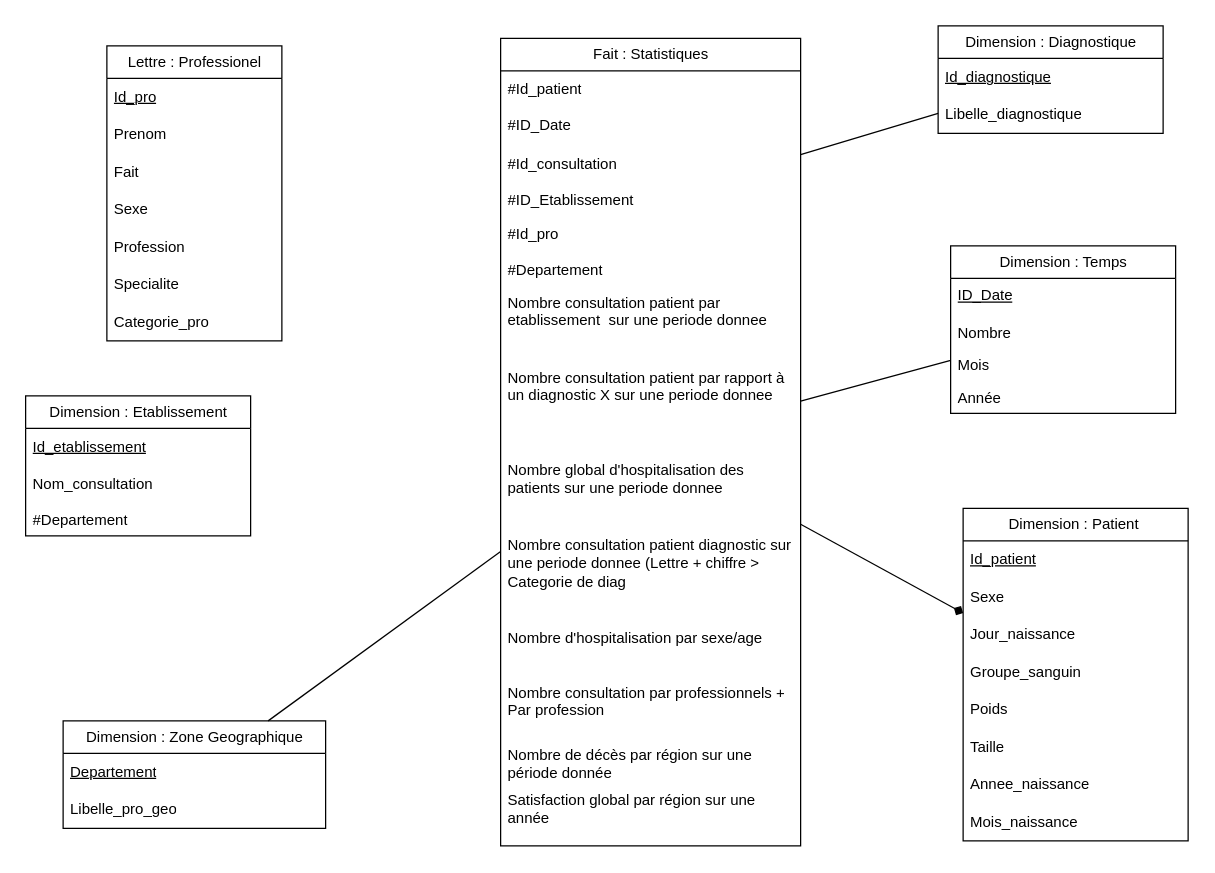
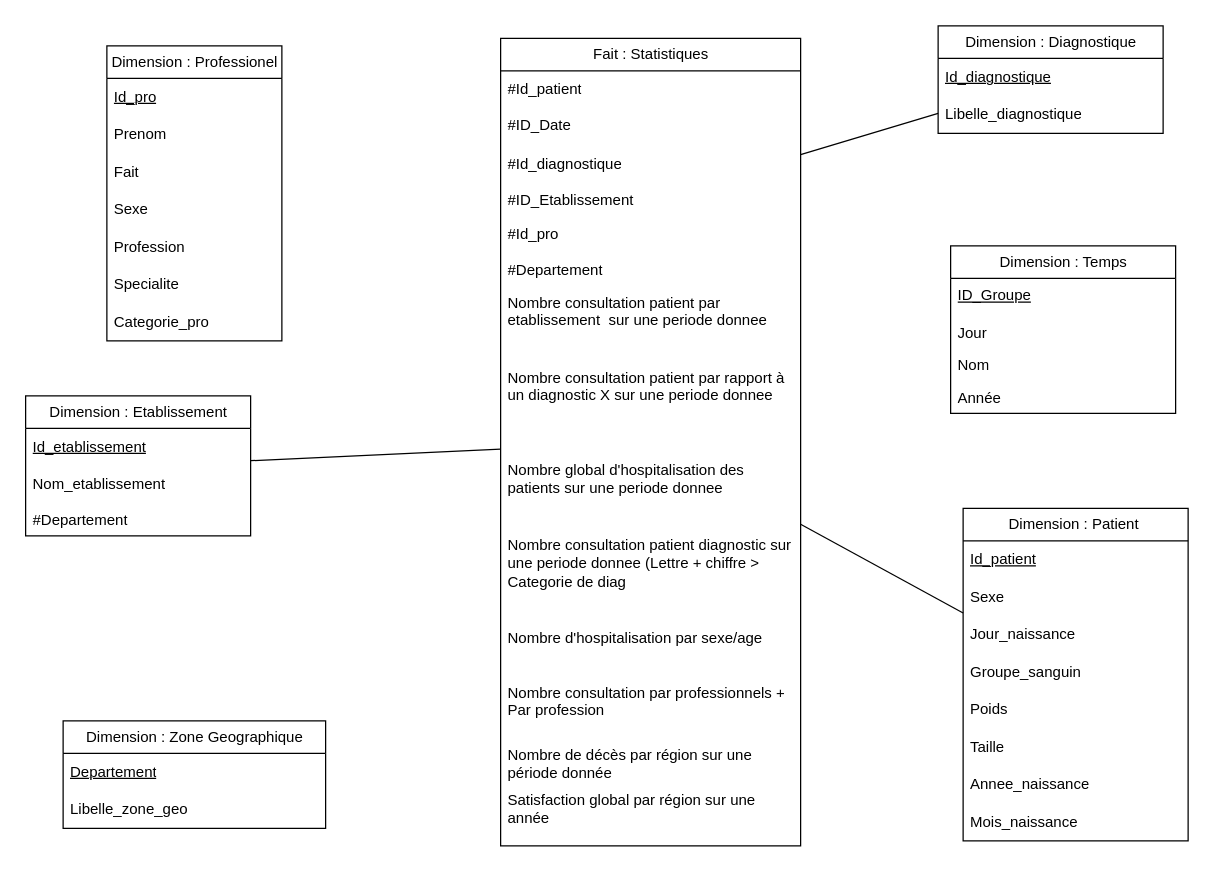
(195, 62) -> (195, 62)
(571, 164) -> (571, 164)
(988, 296) -> (996, 296)
(983, 333) -> (975, 333)
(973, 366) -> (971, 366)
(875, 381) -> none
none -> (376, 455)
(96, 484) -> (101, 484)
(953, 607) -> (957, 609)
(386, 634) -> none
(128, 809) -> (132, 809)
